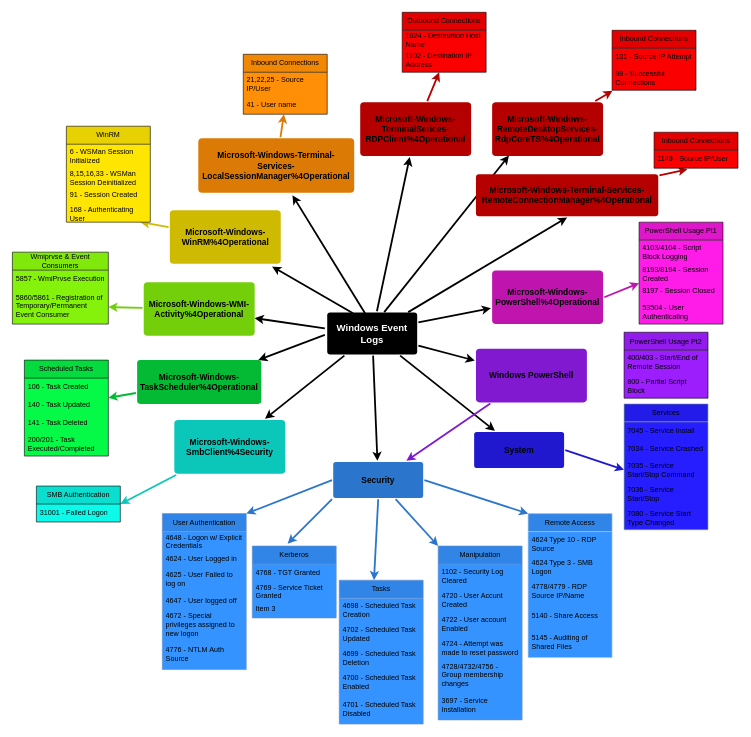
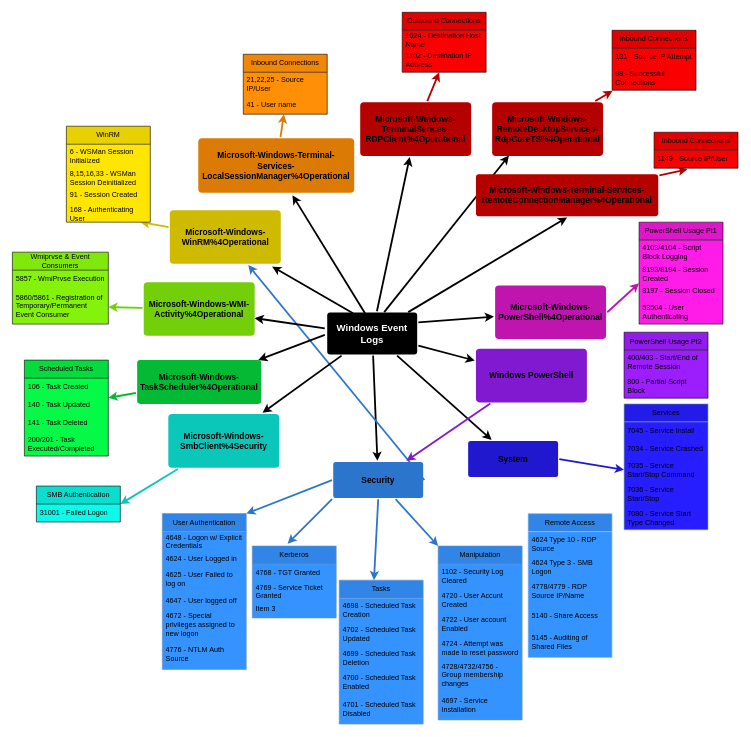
(548, 297) -> (551, 312)
(230, 447) -> (224, 441)
(519, 450) -> (513, 459)
(473, 496) -> (332, 367)
(481, 705) -> (481, 705)
